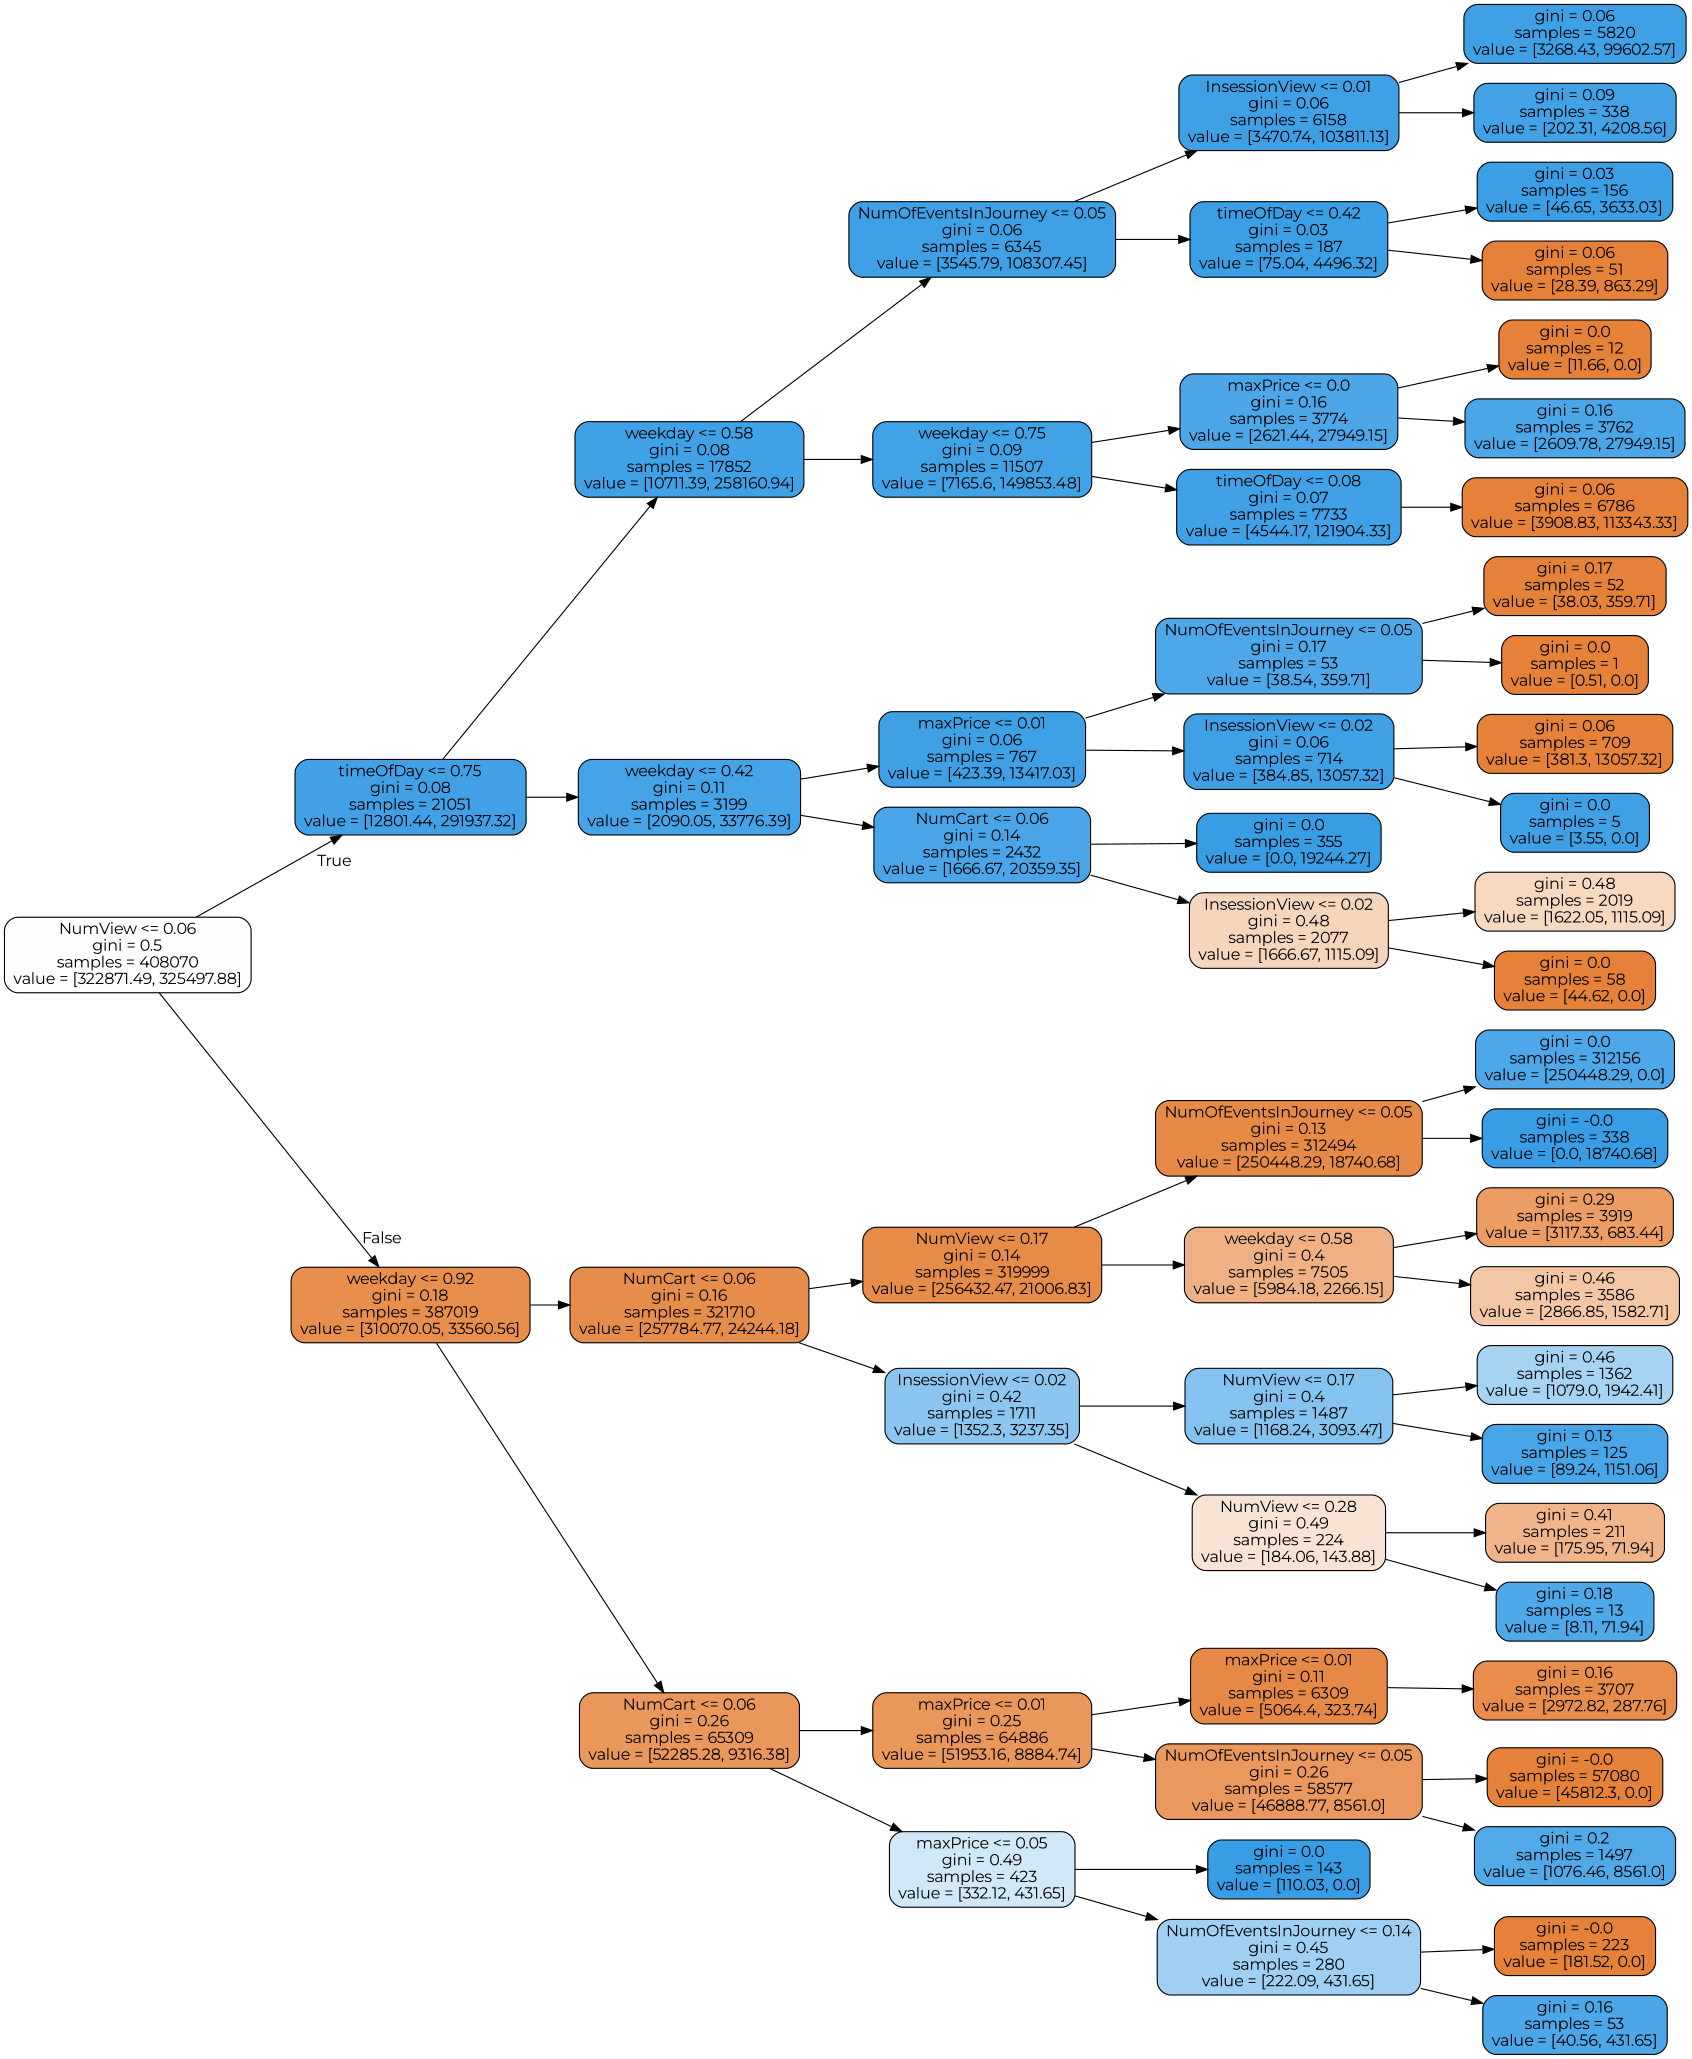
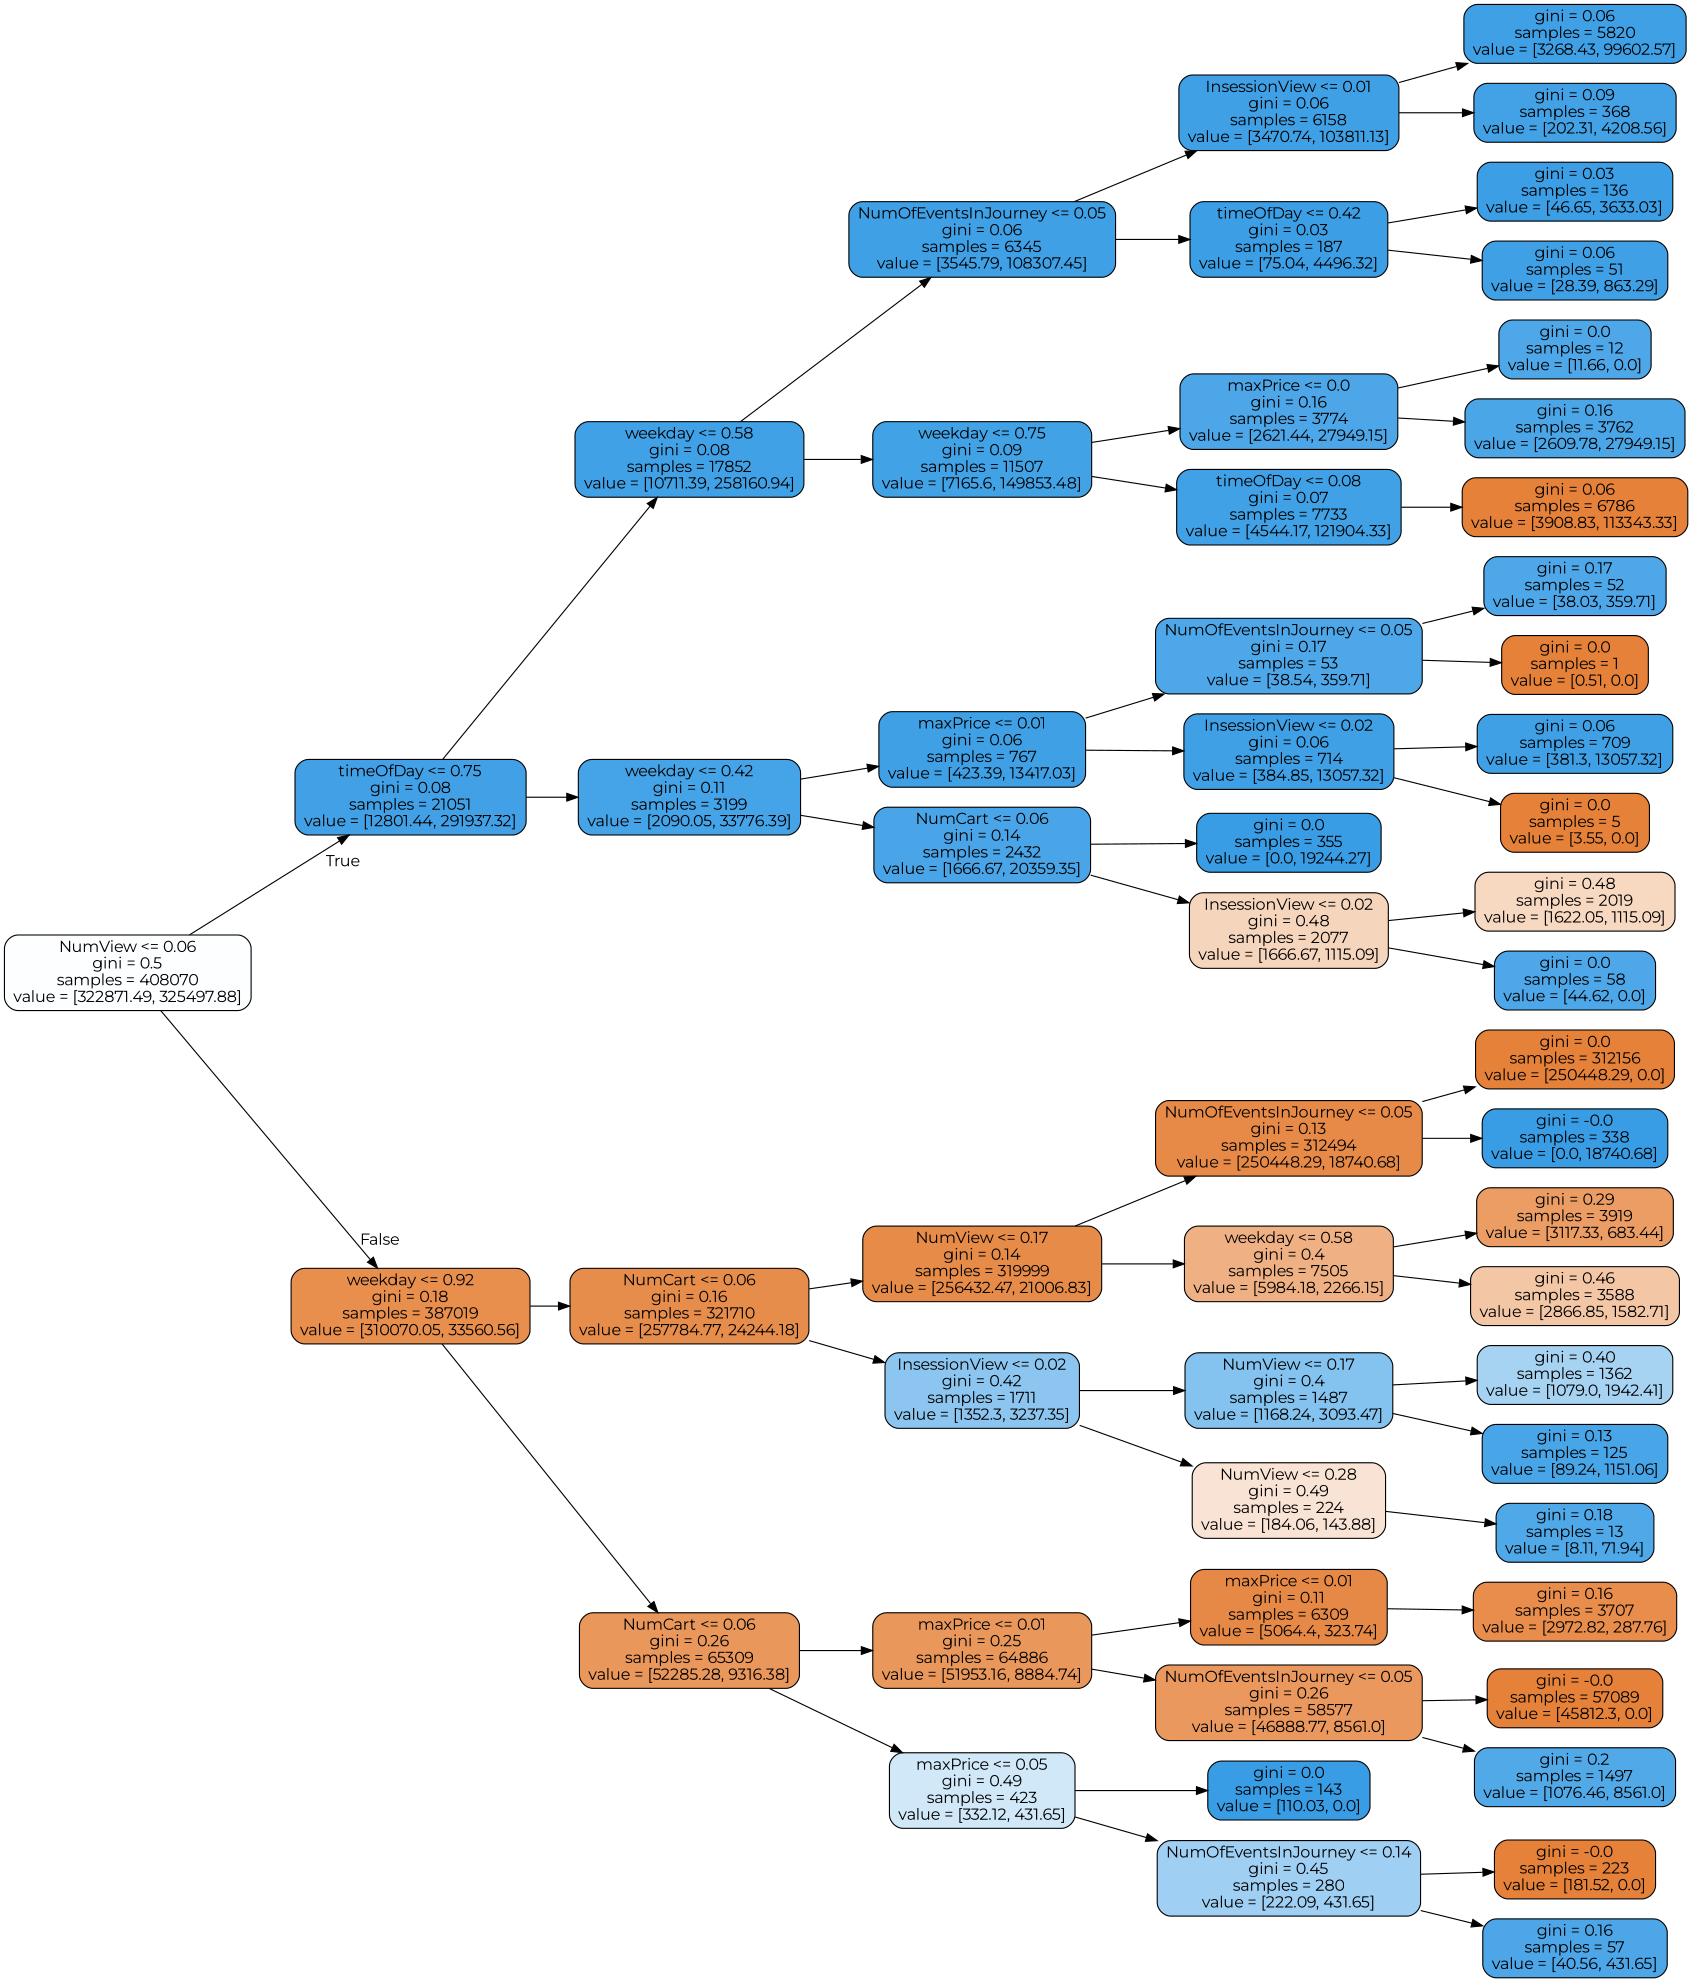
(1575, 113) -> (1575, 113)
(1575, 192) -> (1575, 192)
(1575, 271) -> (1575, 271)
(1575, 349) -> (1575, 349)
(1575, 586) -> (1575, 586)
(1575, 744) -> (1575, 744)
(1575, 823) -> (1575, 823)
(1575, 981) -> (1575, 981)
(1575, 1059) -> (1575, 1059)
(1575, 1296) -> (1575, 1296)
(1575, 1375) -> (1575, 1375)
(1575, 1533) -> none
(1575, 1777) -> (1575, 1698)
(1575, 2025) -> (1575, 1948)
